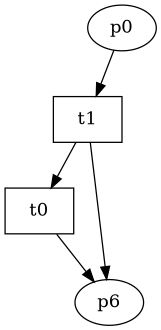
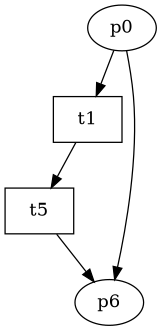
(98, 204) -> (133, 159)
(39, 211) -> (39, 211)
